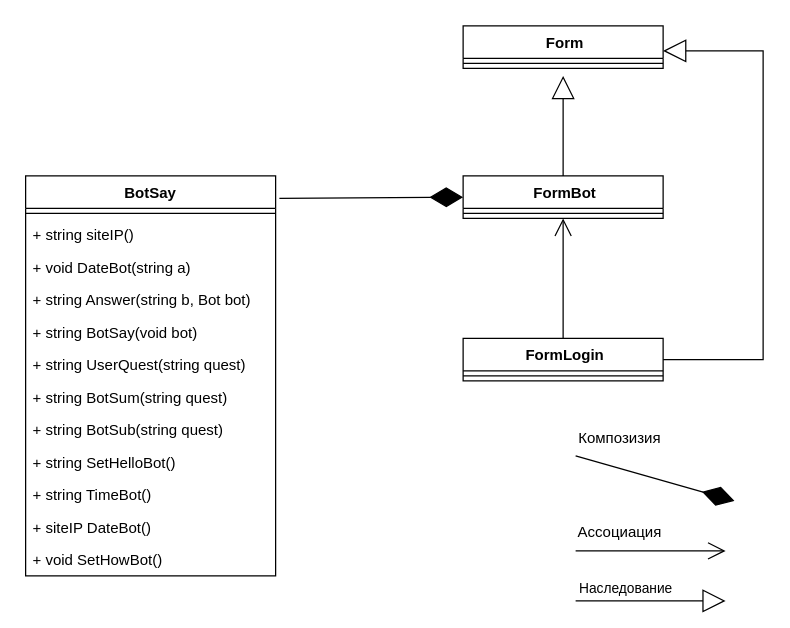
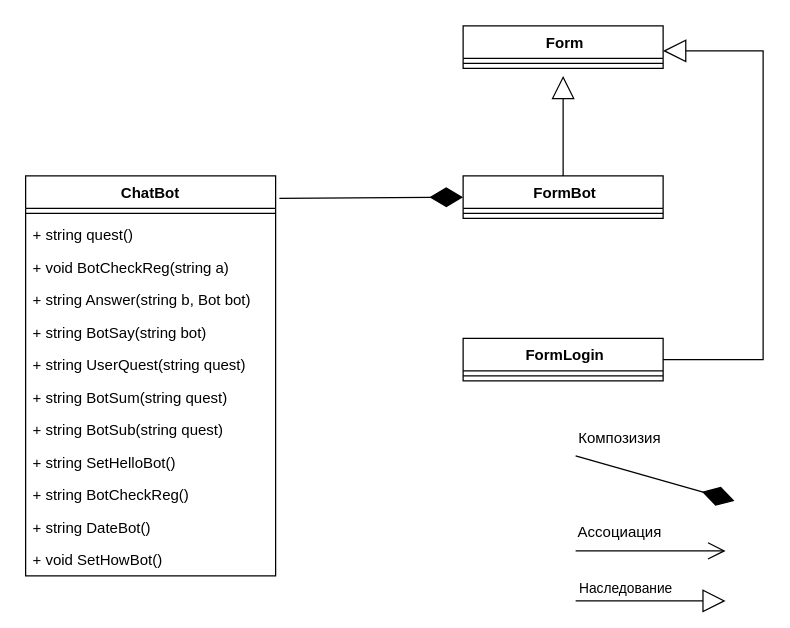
(150, 193) -> (150, 193)
(98, 235) -> (96, 235)
(124, 268) -> (140, 268)
(563, 280) -> none
(130, 333) -> (138, 333)
(100, 495) -> (119, 495)
(102, 528) -> (102, 528)
